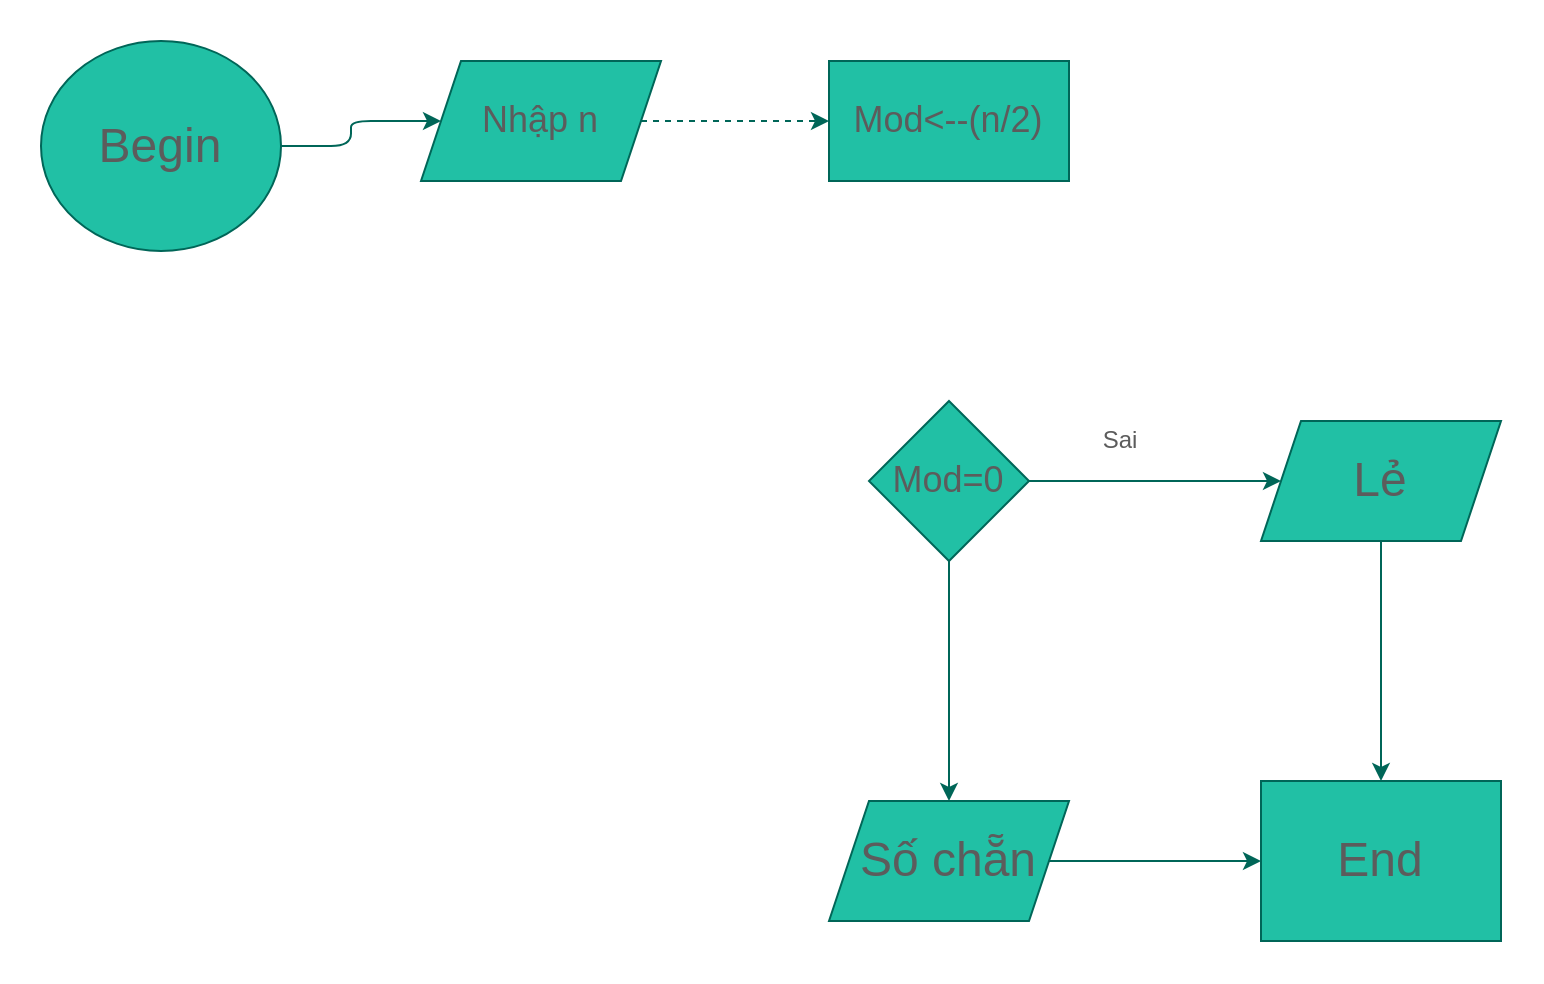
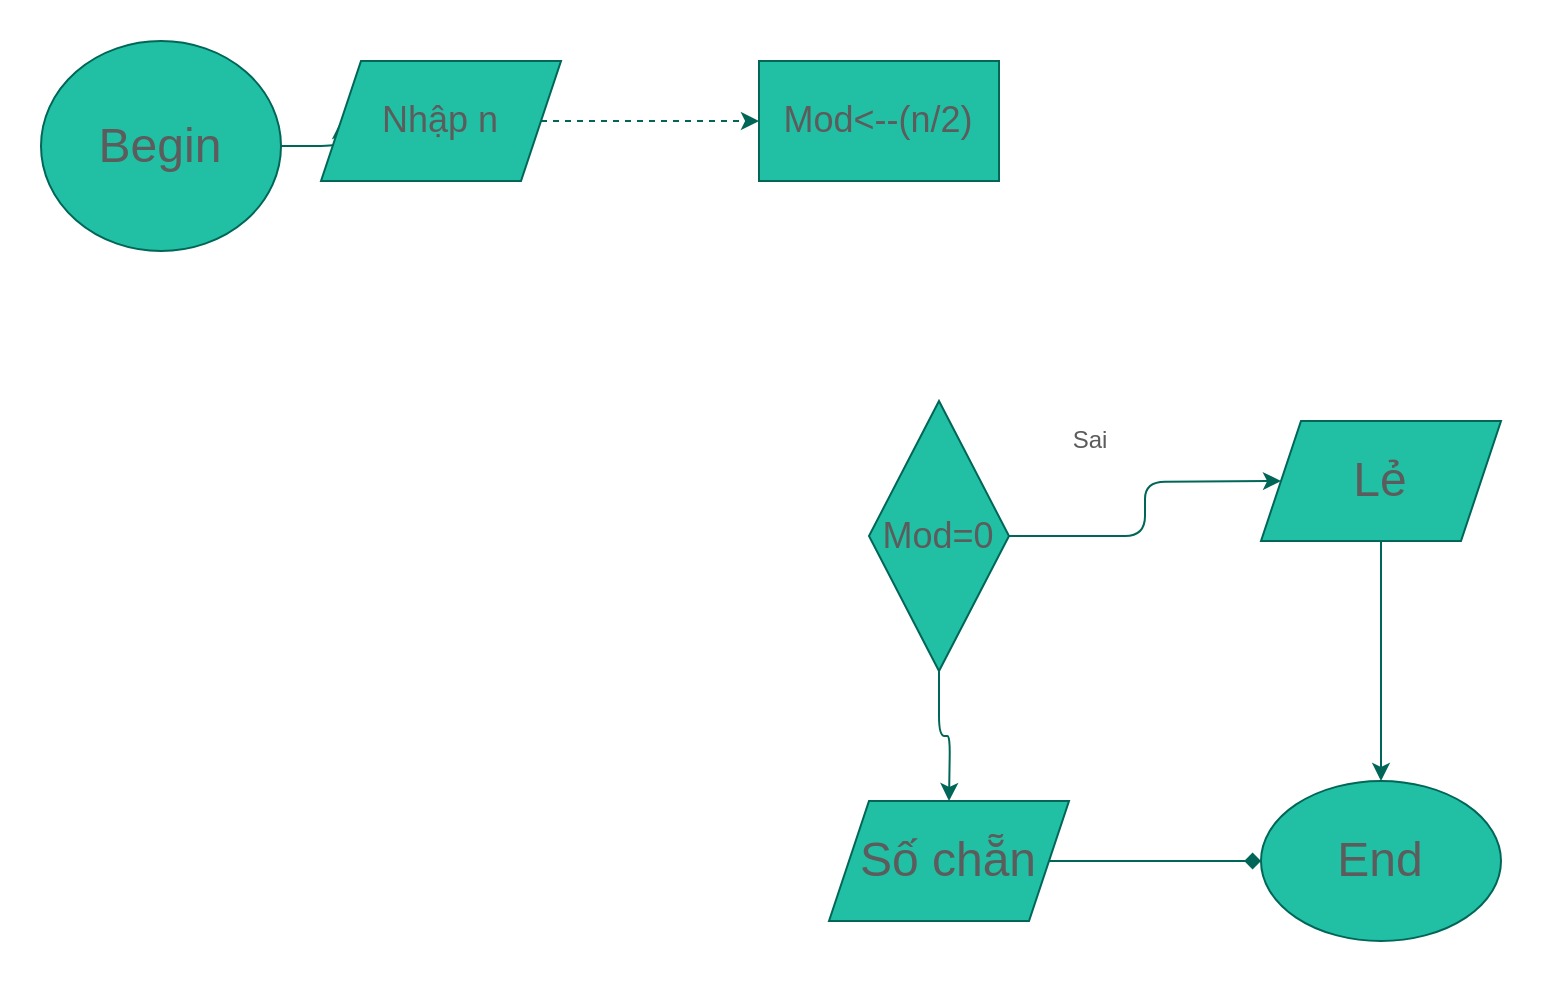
(541, 121) -> (441, 121)
(949, 121) -> (879, 121)
(1121, 441) -> (1091, 441)
(949, 481) -> (939, 536)
(1245, 861) -> (1244, 861)
(1381, 861) -> (1381, 861)
